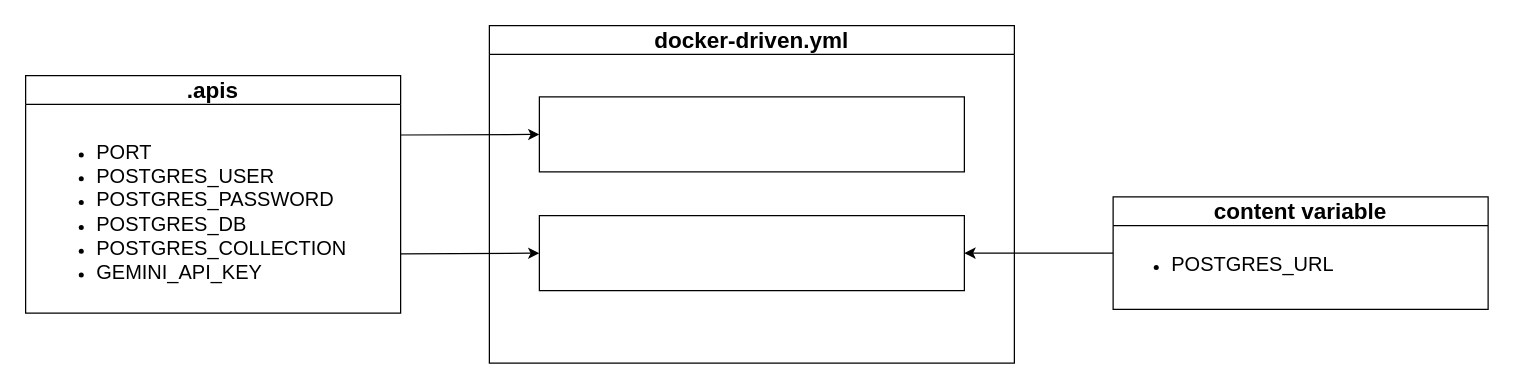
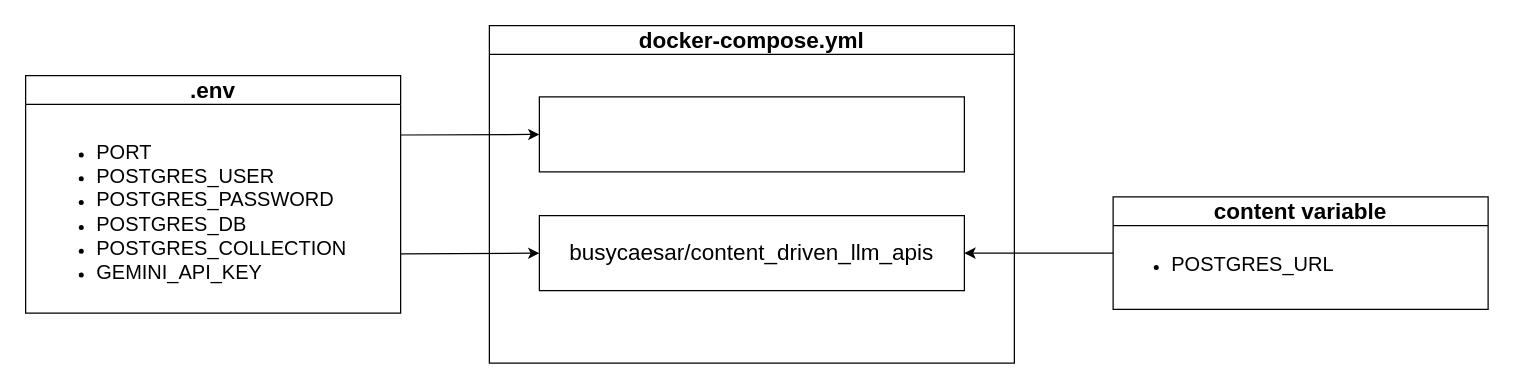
(752, 41) -> (752, 41)
(213, 91) -> (213, 91)
none -> (752, 253)
